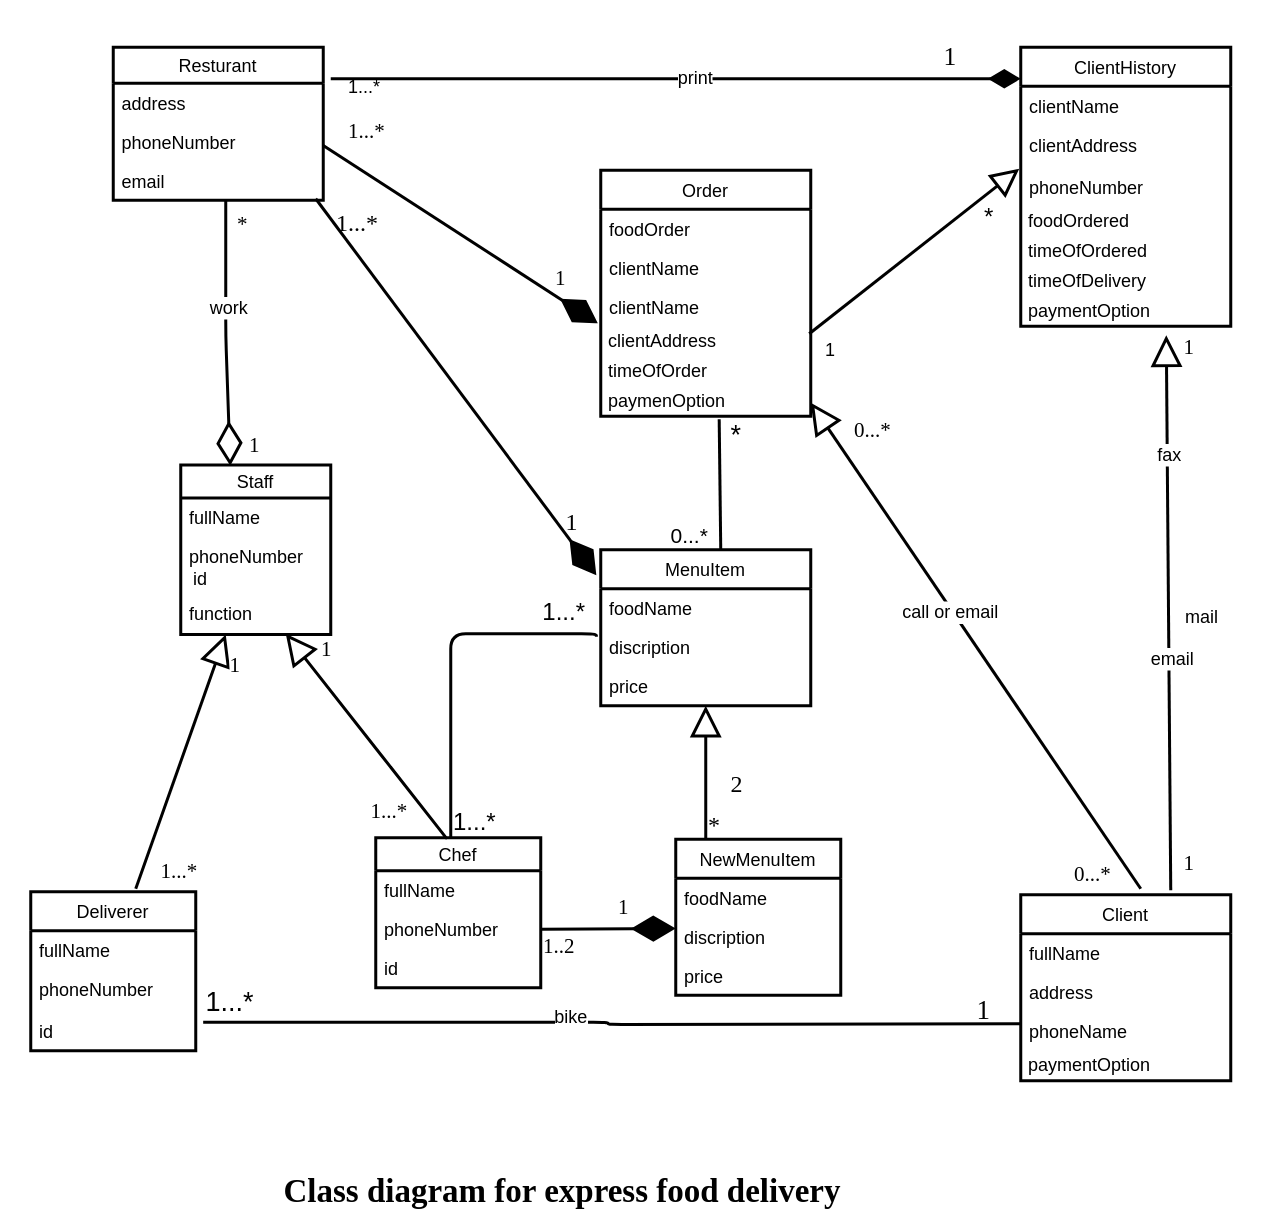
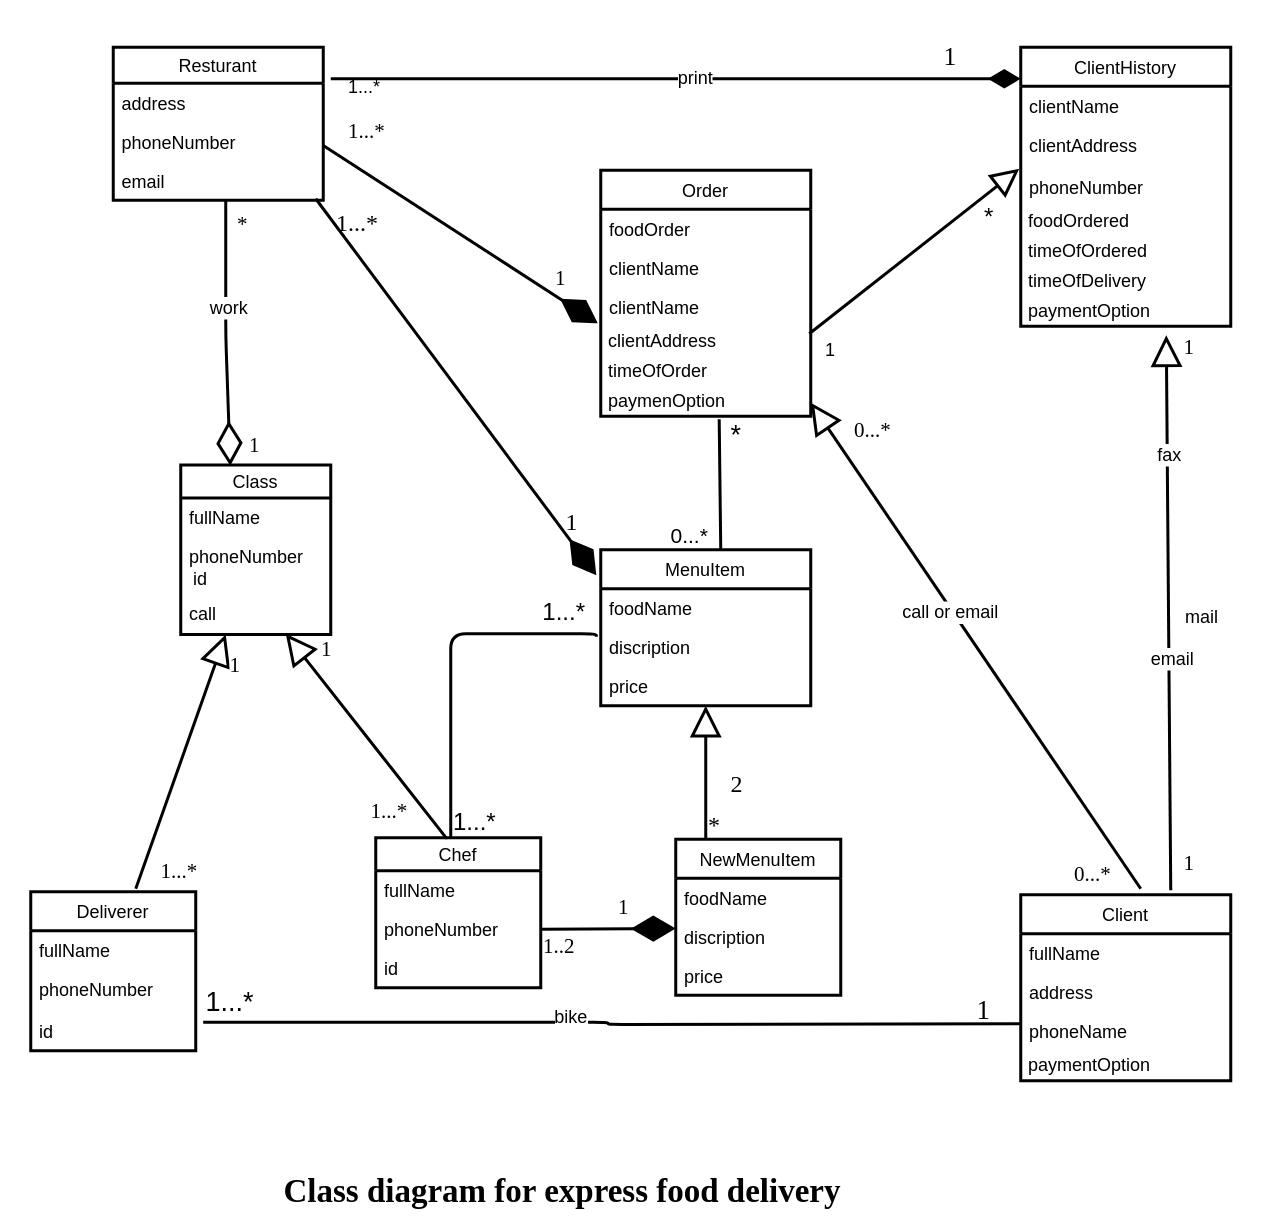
(255, 482) -> (255, 482)
(227, 614) -> (204, 614)
